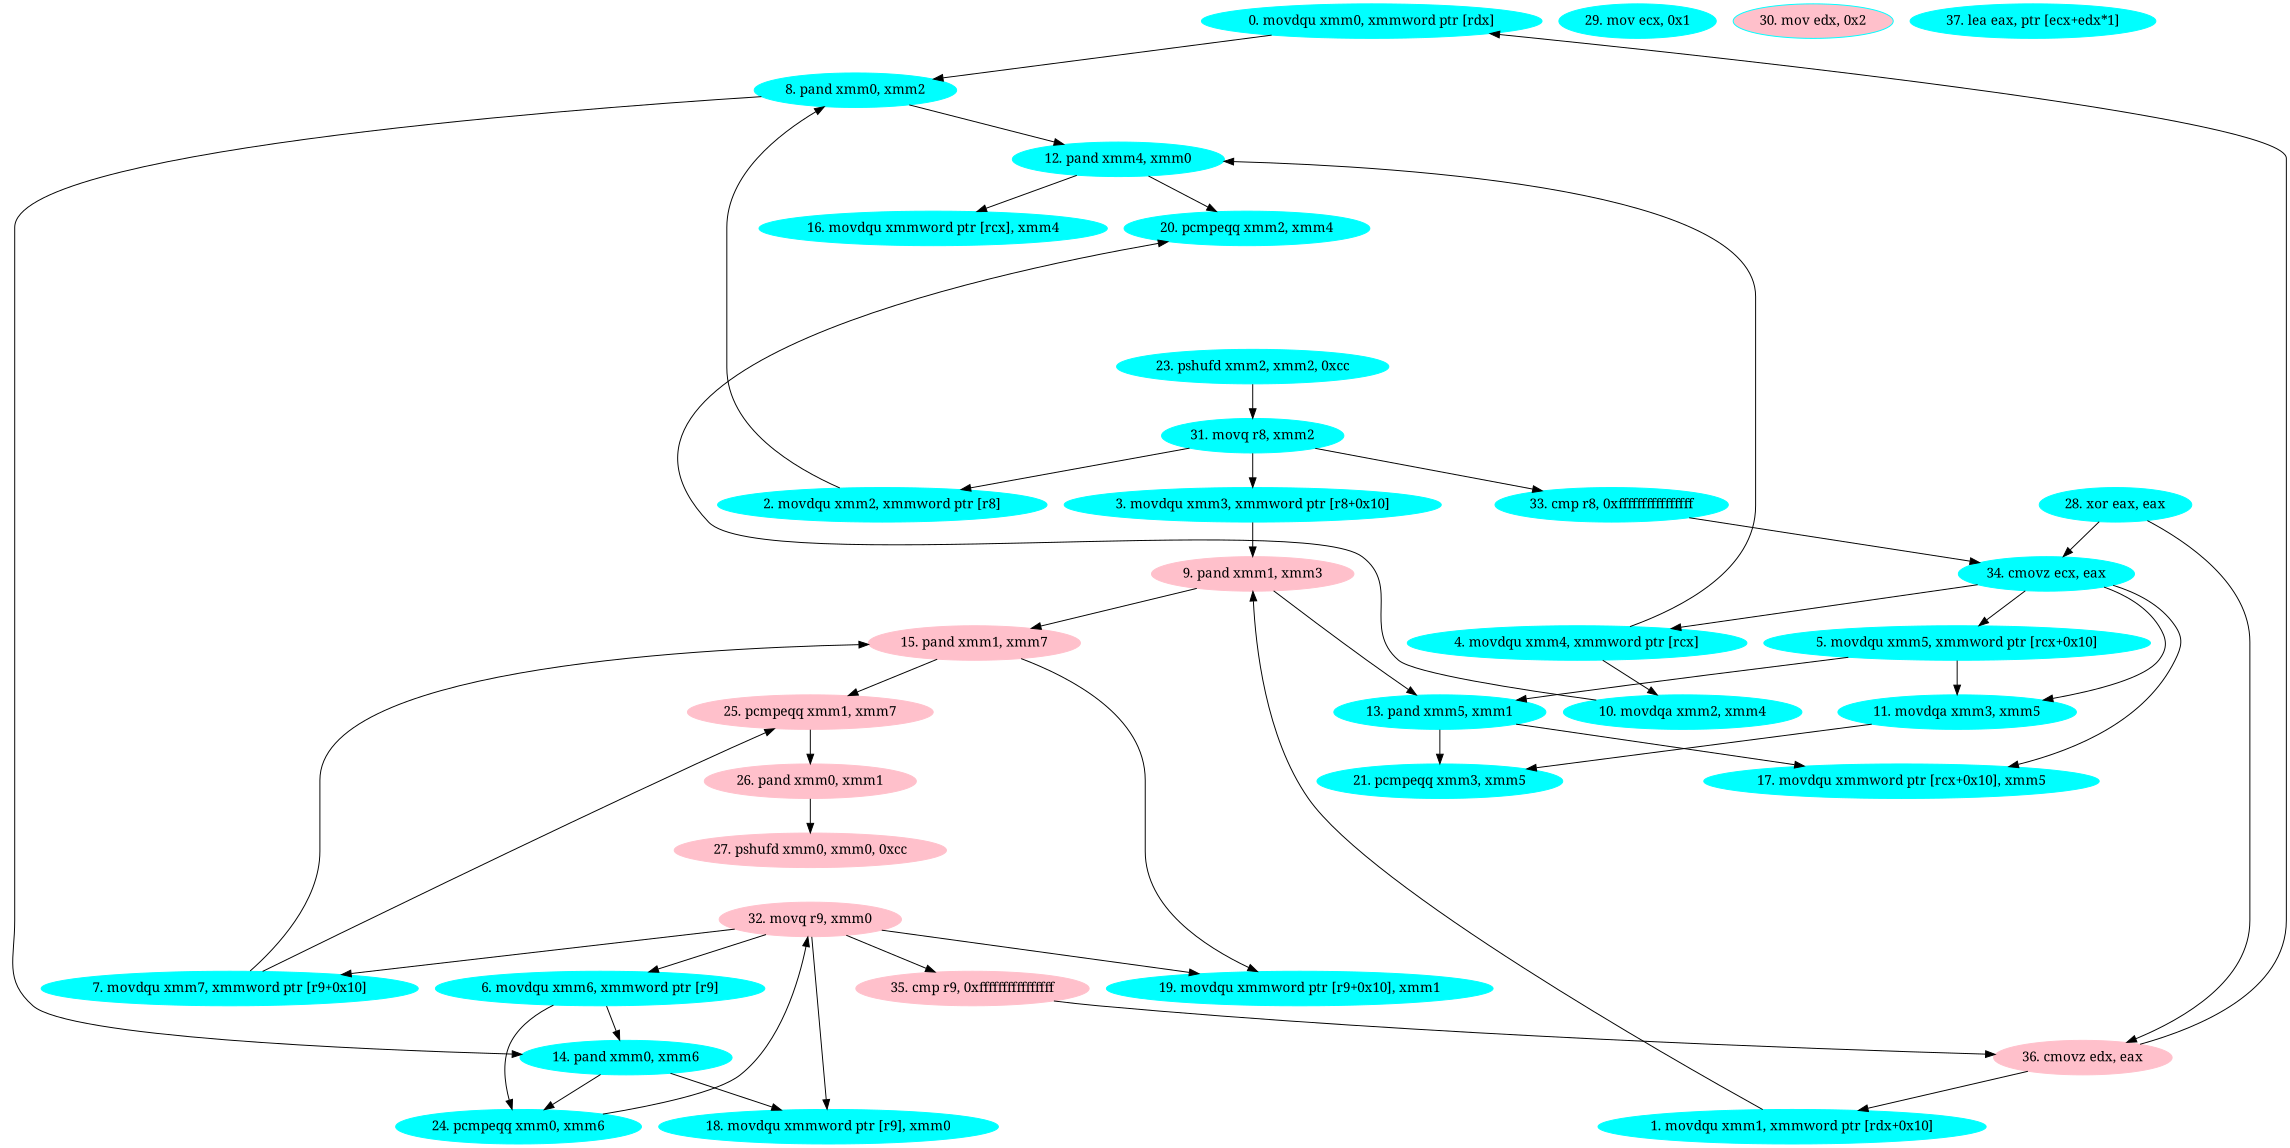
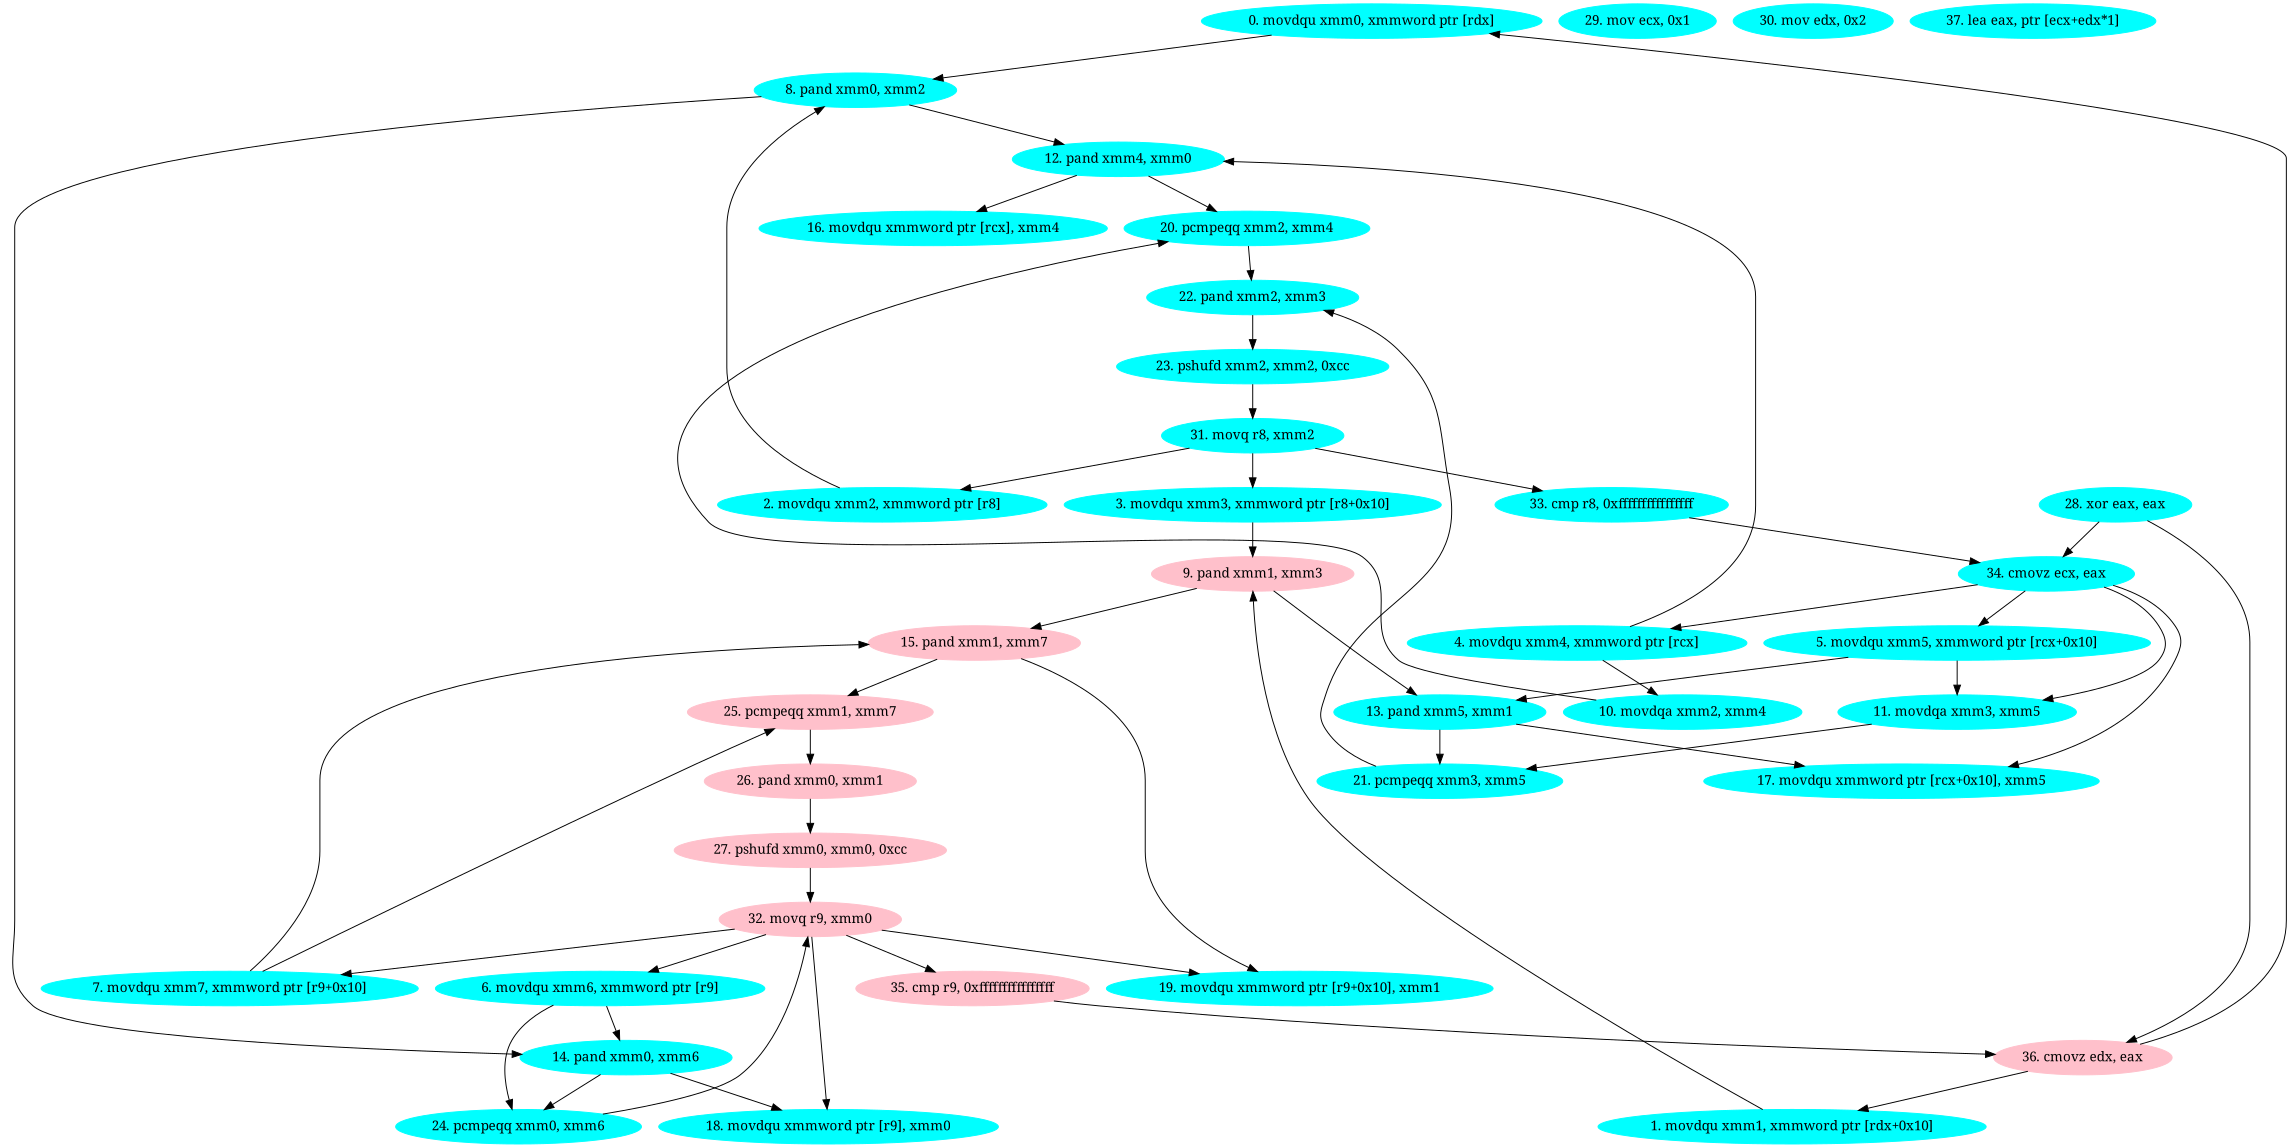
(1813, 21) -> (1813, 21)
none -> (1253, 298)
none -> (810, 880)
